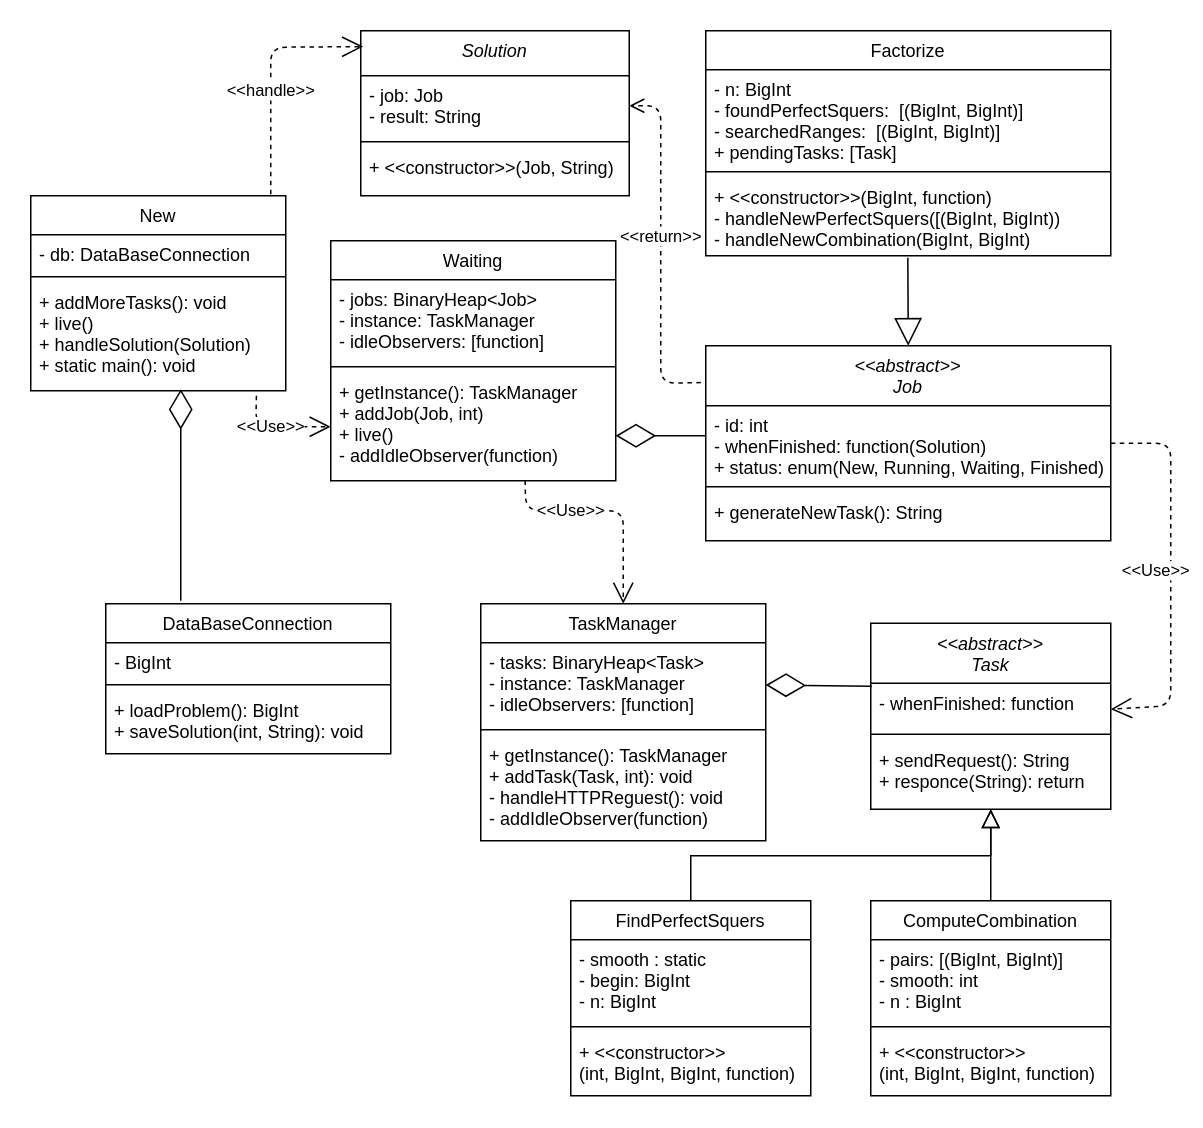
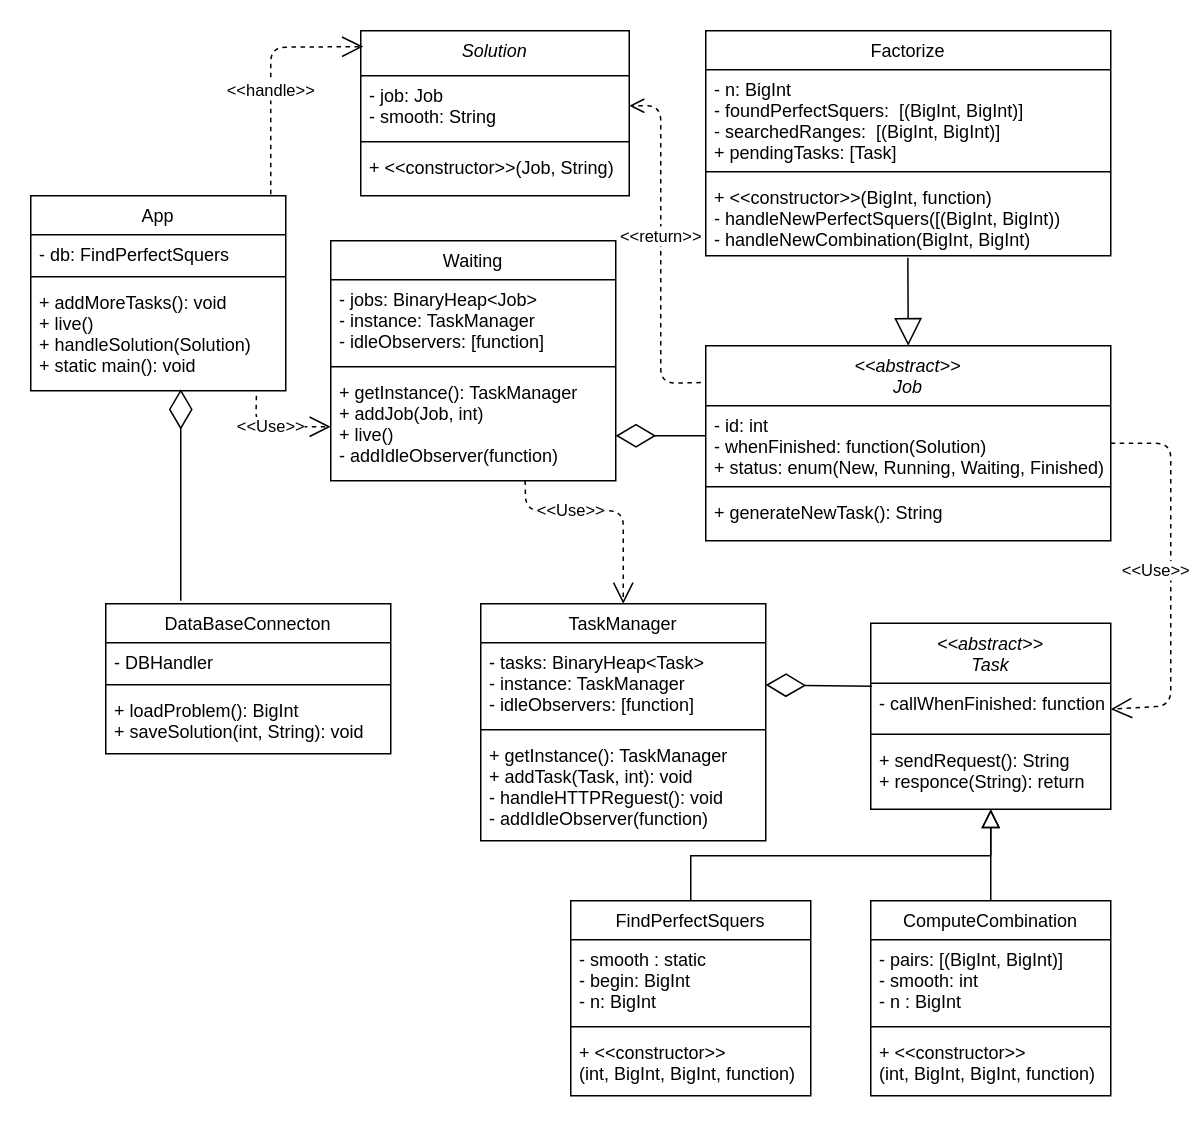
(412, 96) -> (412, 96)
(158, 216) -> (158, 216)
(151, 255) -> (146, 255)
(248, 624) -> (248, 624)
(150, 663) -> (165, 663)
(986, 704) -> (1001, 704)
